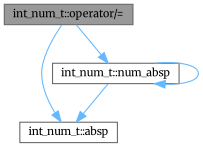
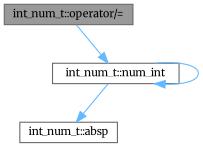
(42, 68) -> none
(116, 73) -> (116, 73)
